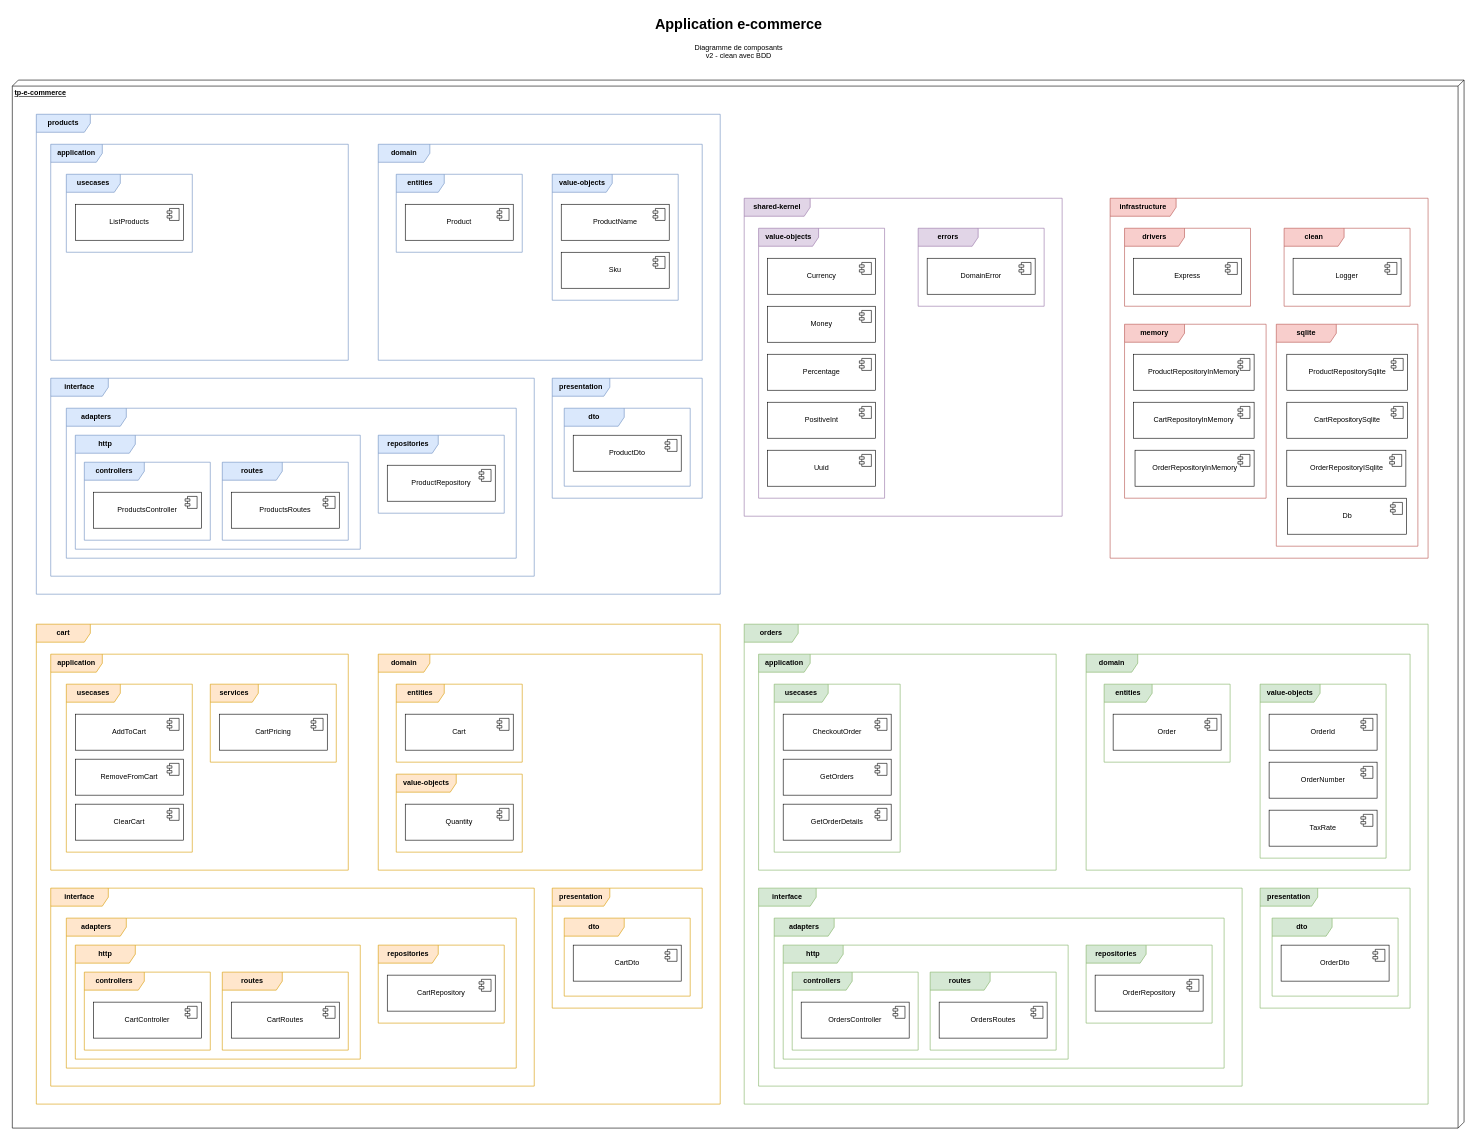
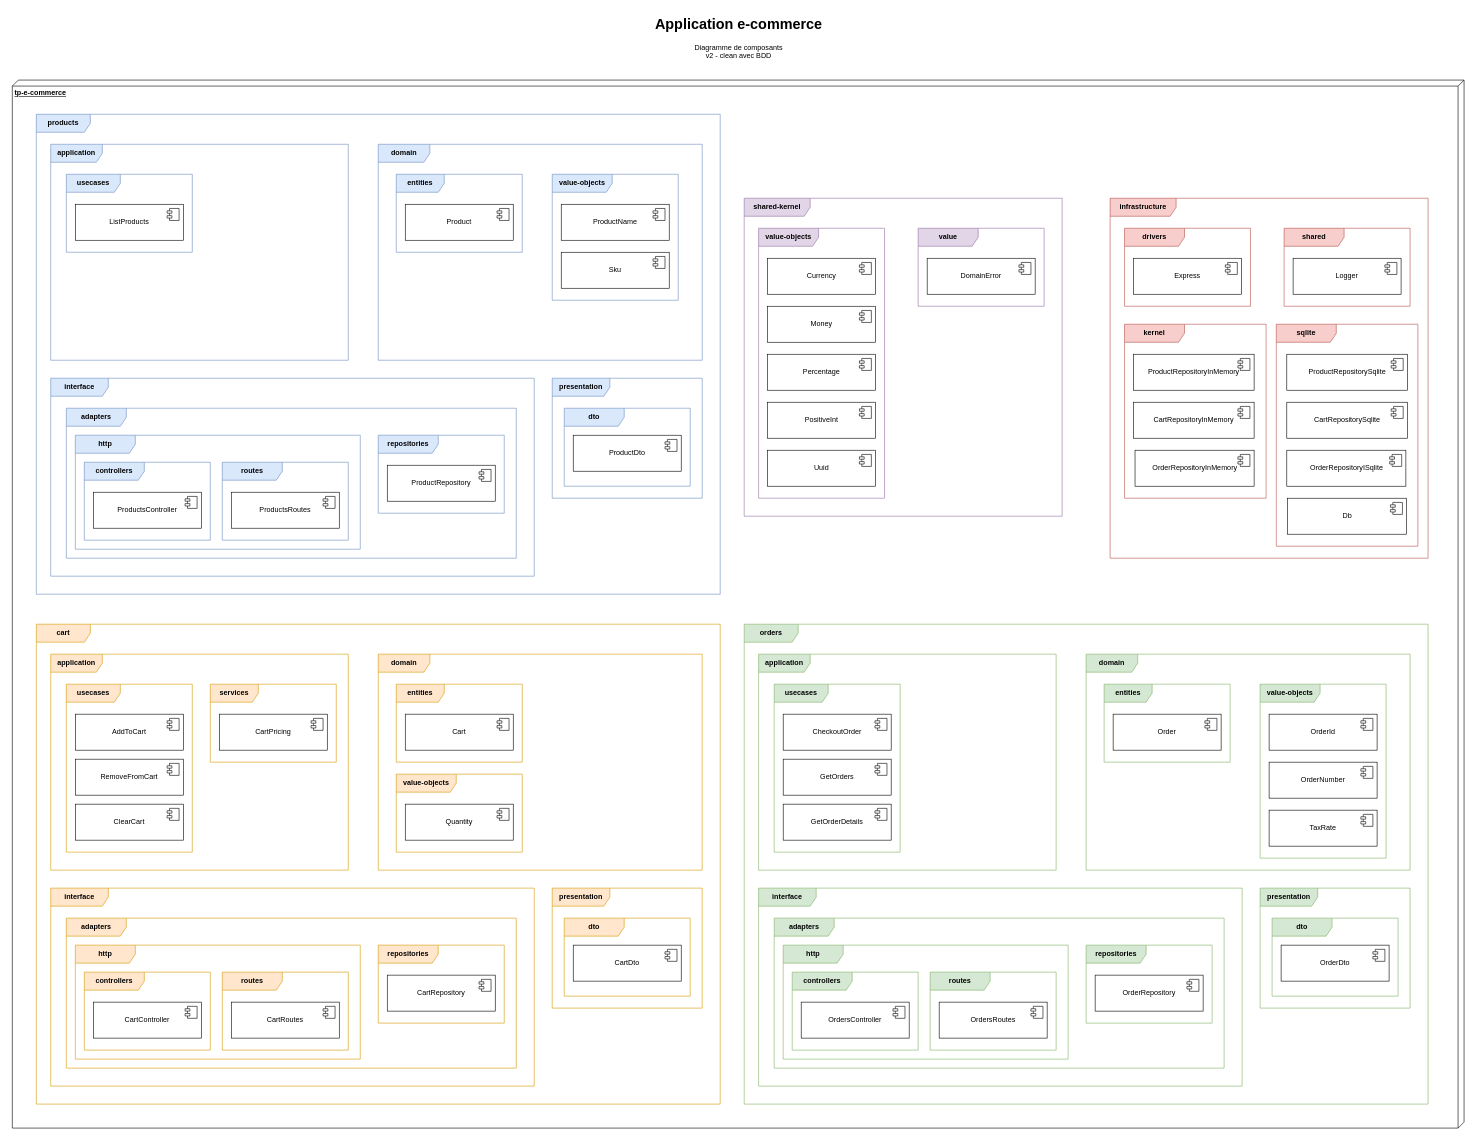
(948, 237) -> (948, 237)
(1314, 237) -> (1314, 237)
(1155, 333) -> (1155, 333)
